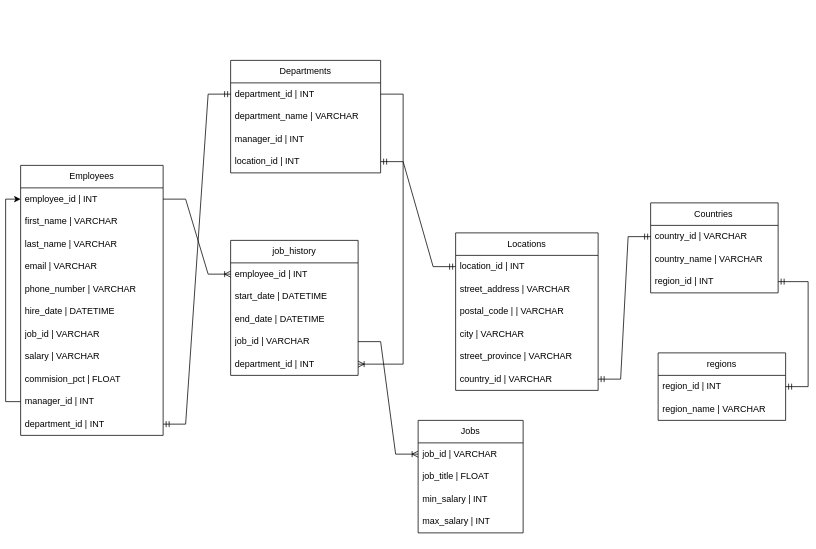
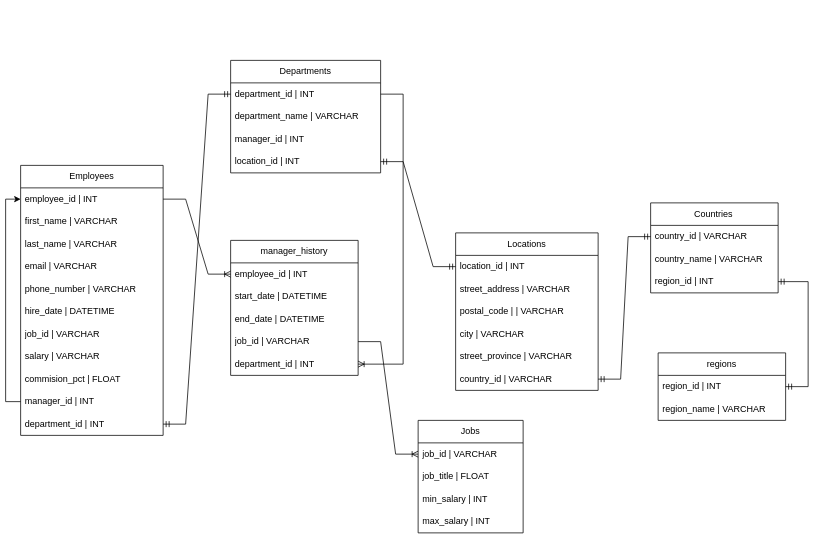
(294, 252) -> (294, 252)
